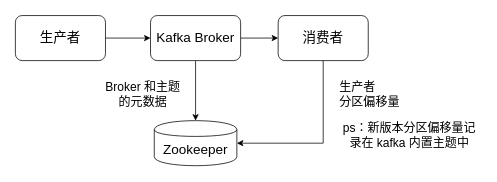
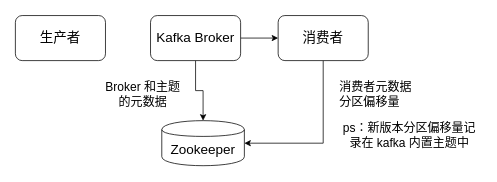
(144, 38) -> none
(362, 94) -> (366, 94)
(195, 143) -> (203, 143)
